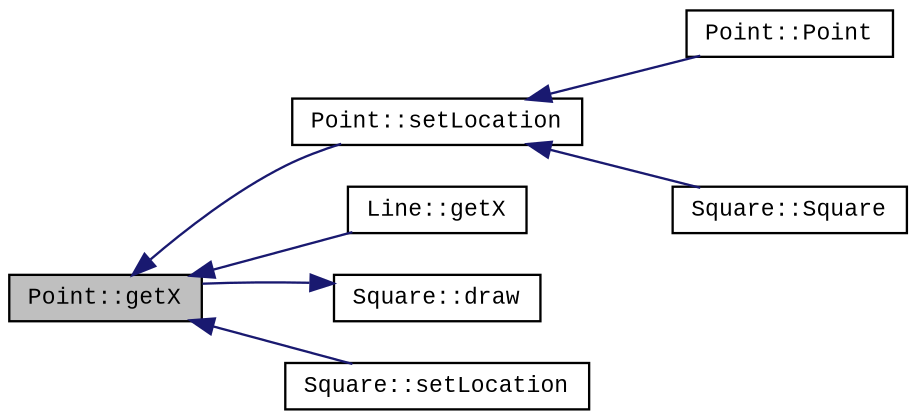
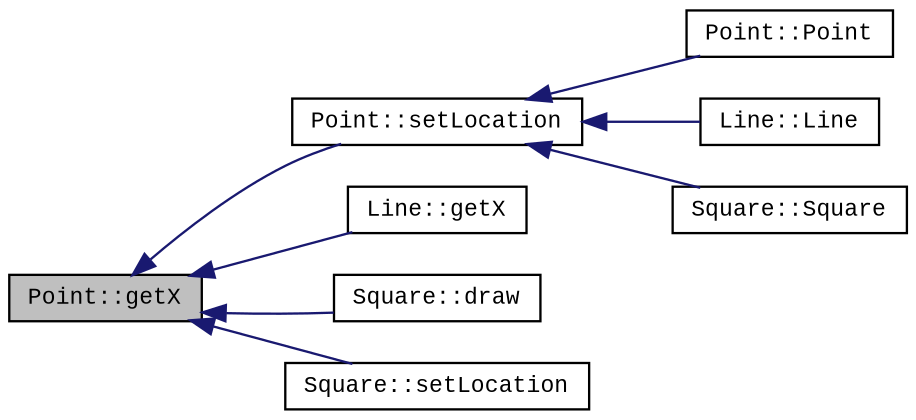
none -> (790, 122)
(256, 282) -> (280, 314)
